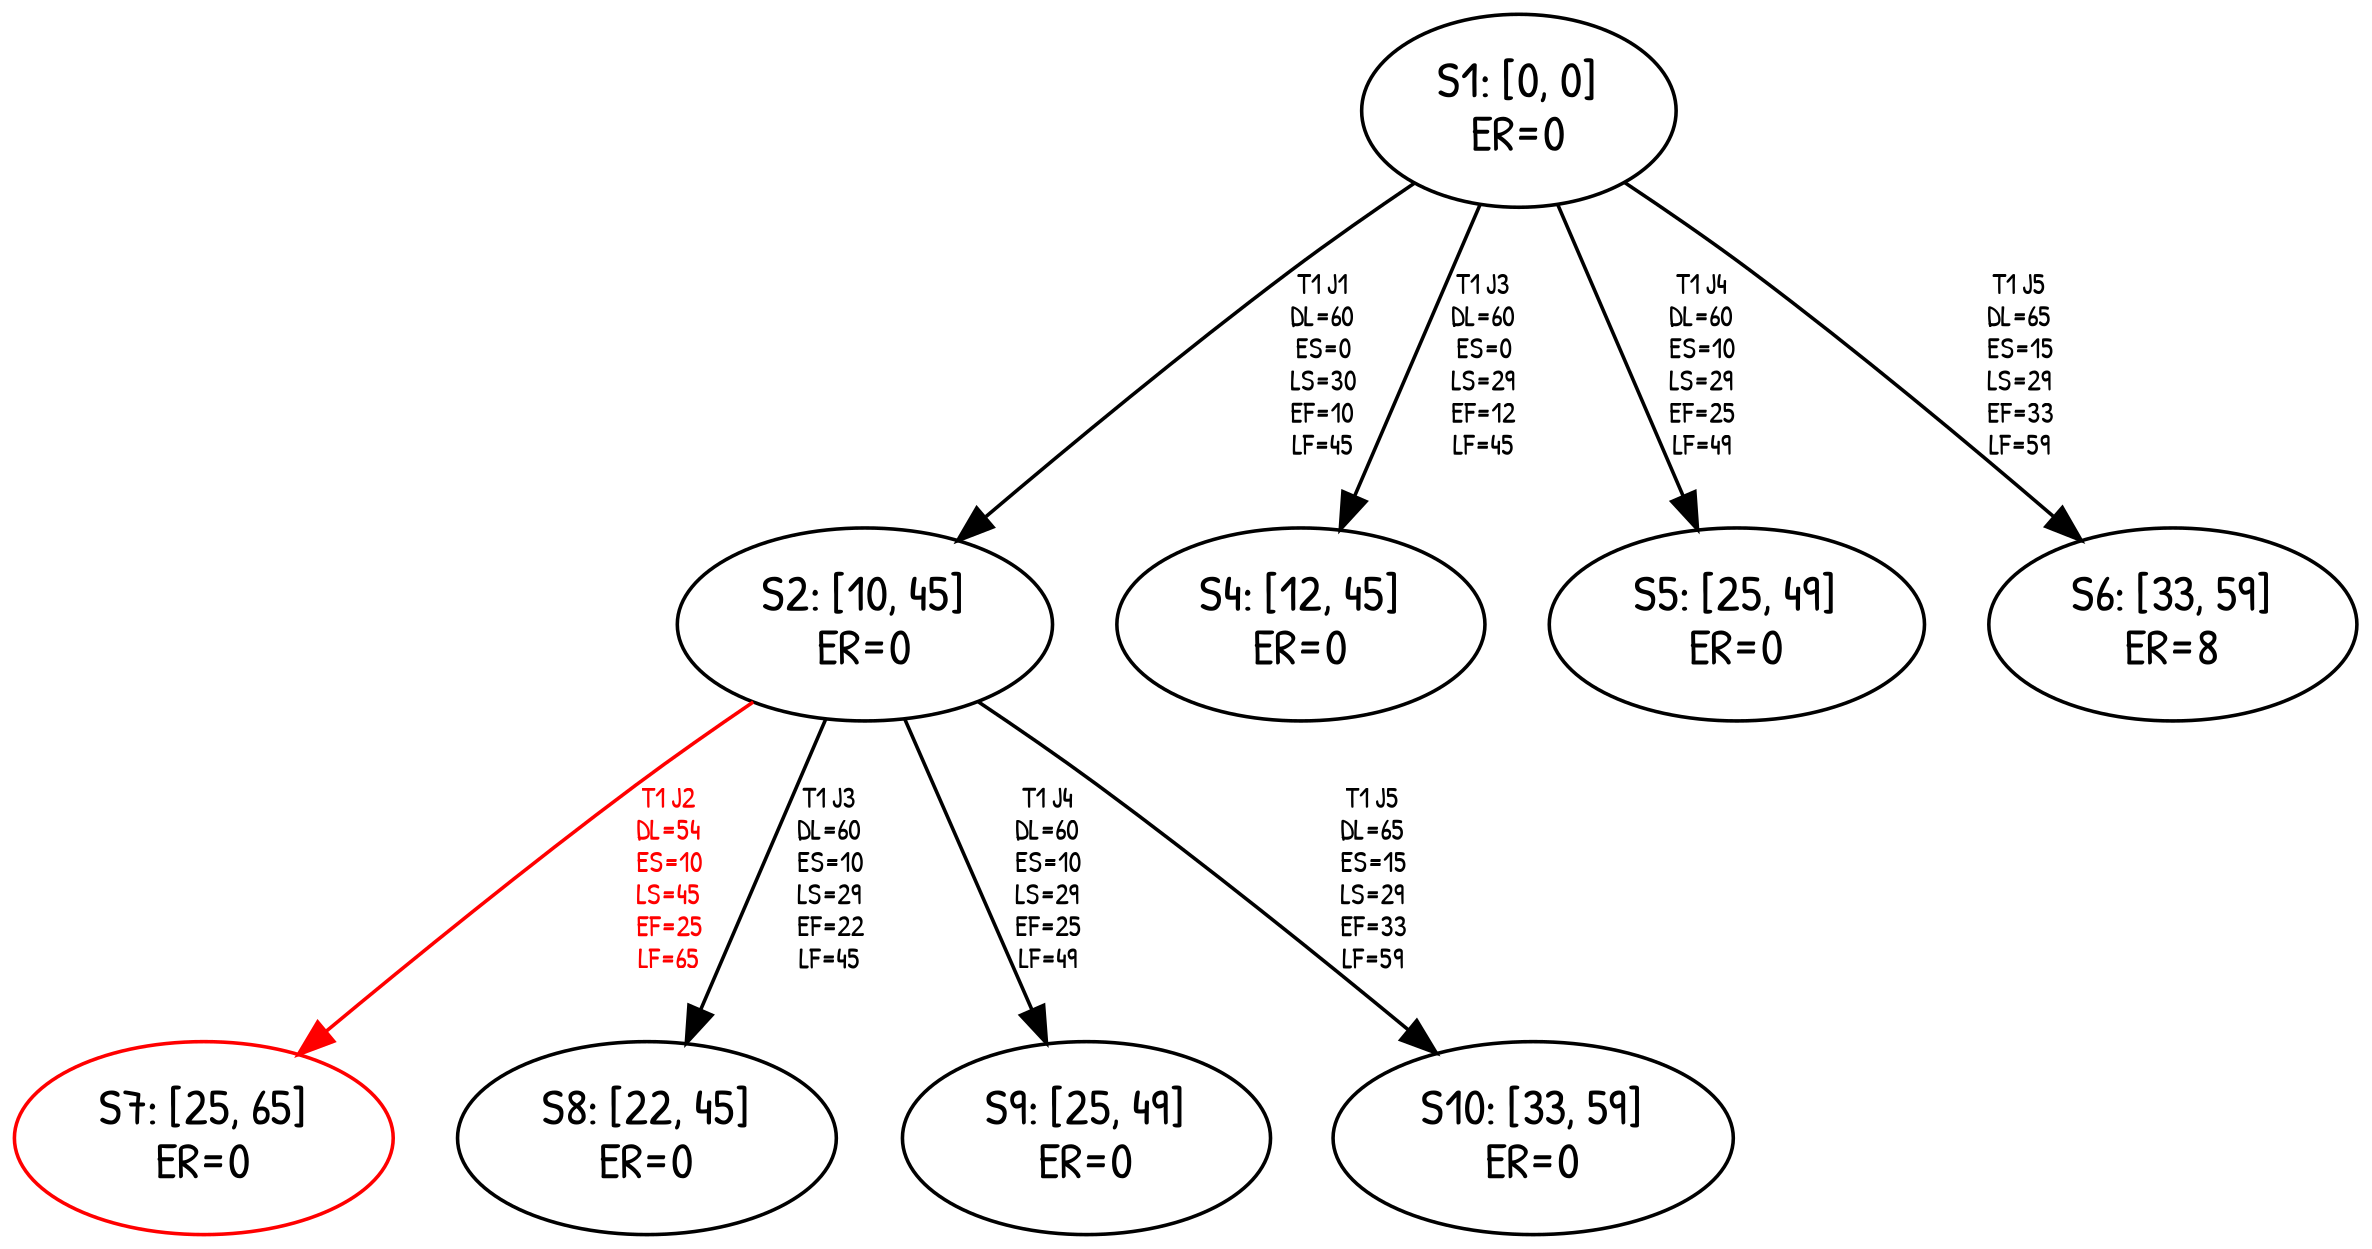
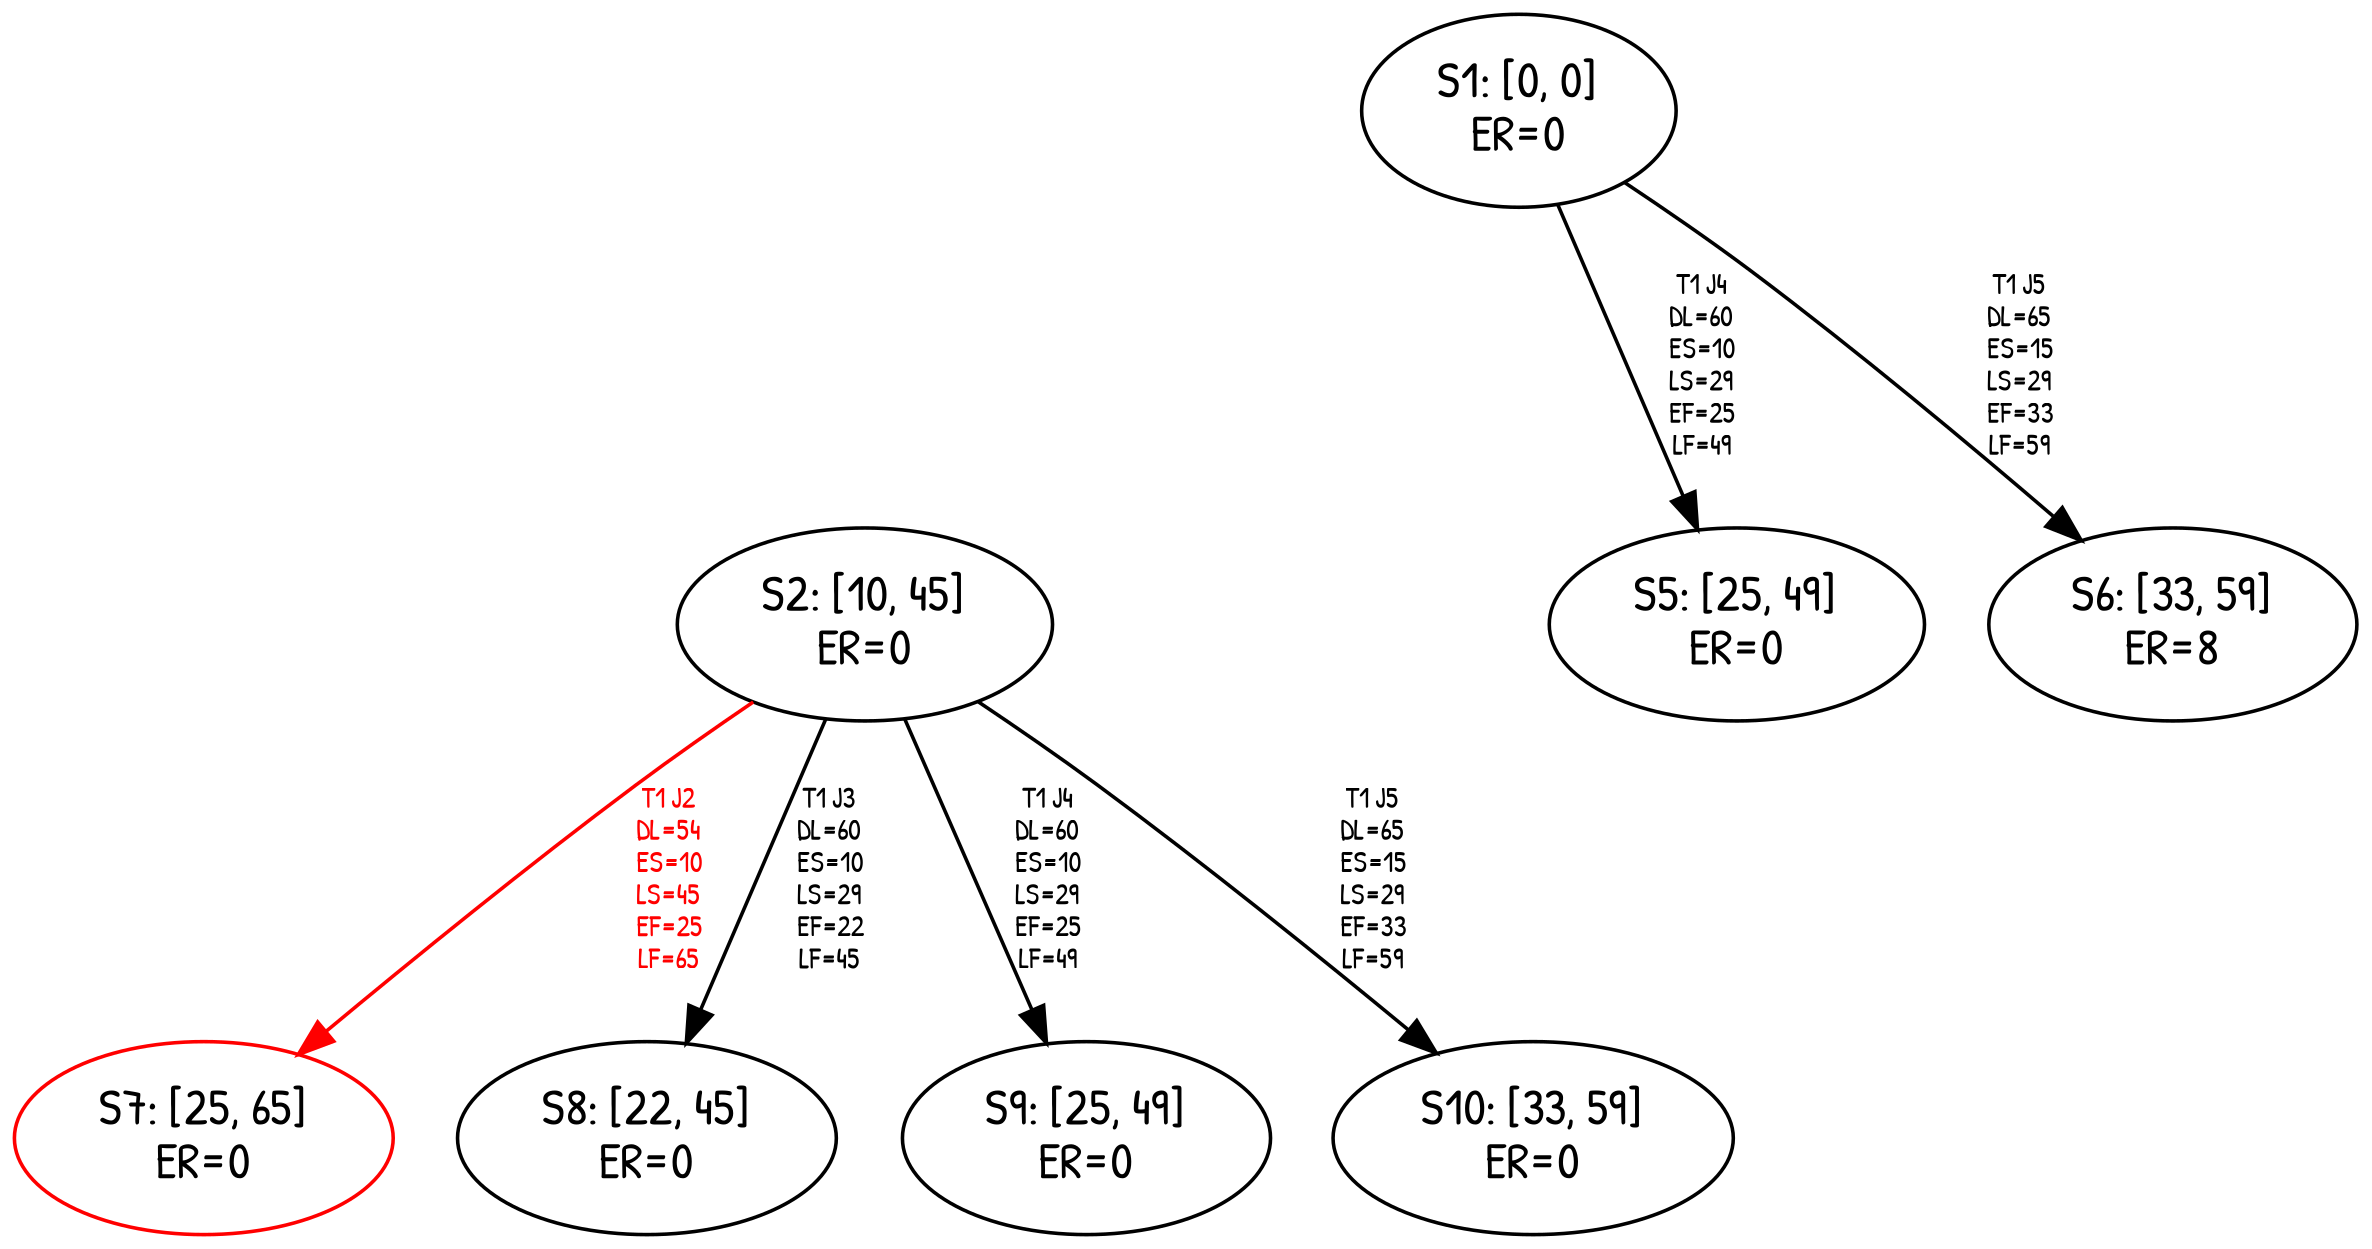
(1196, 344) -> none
(1301, 624) -> none
